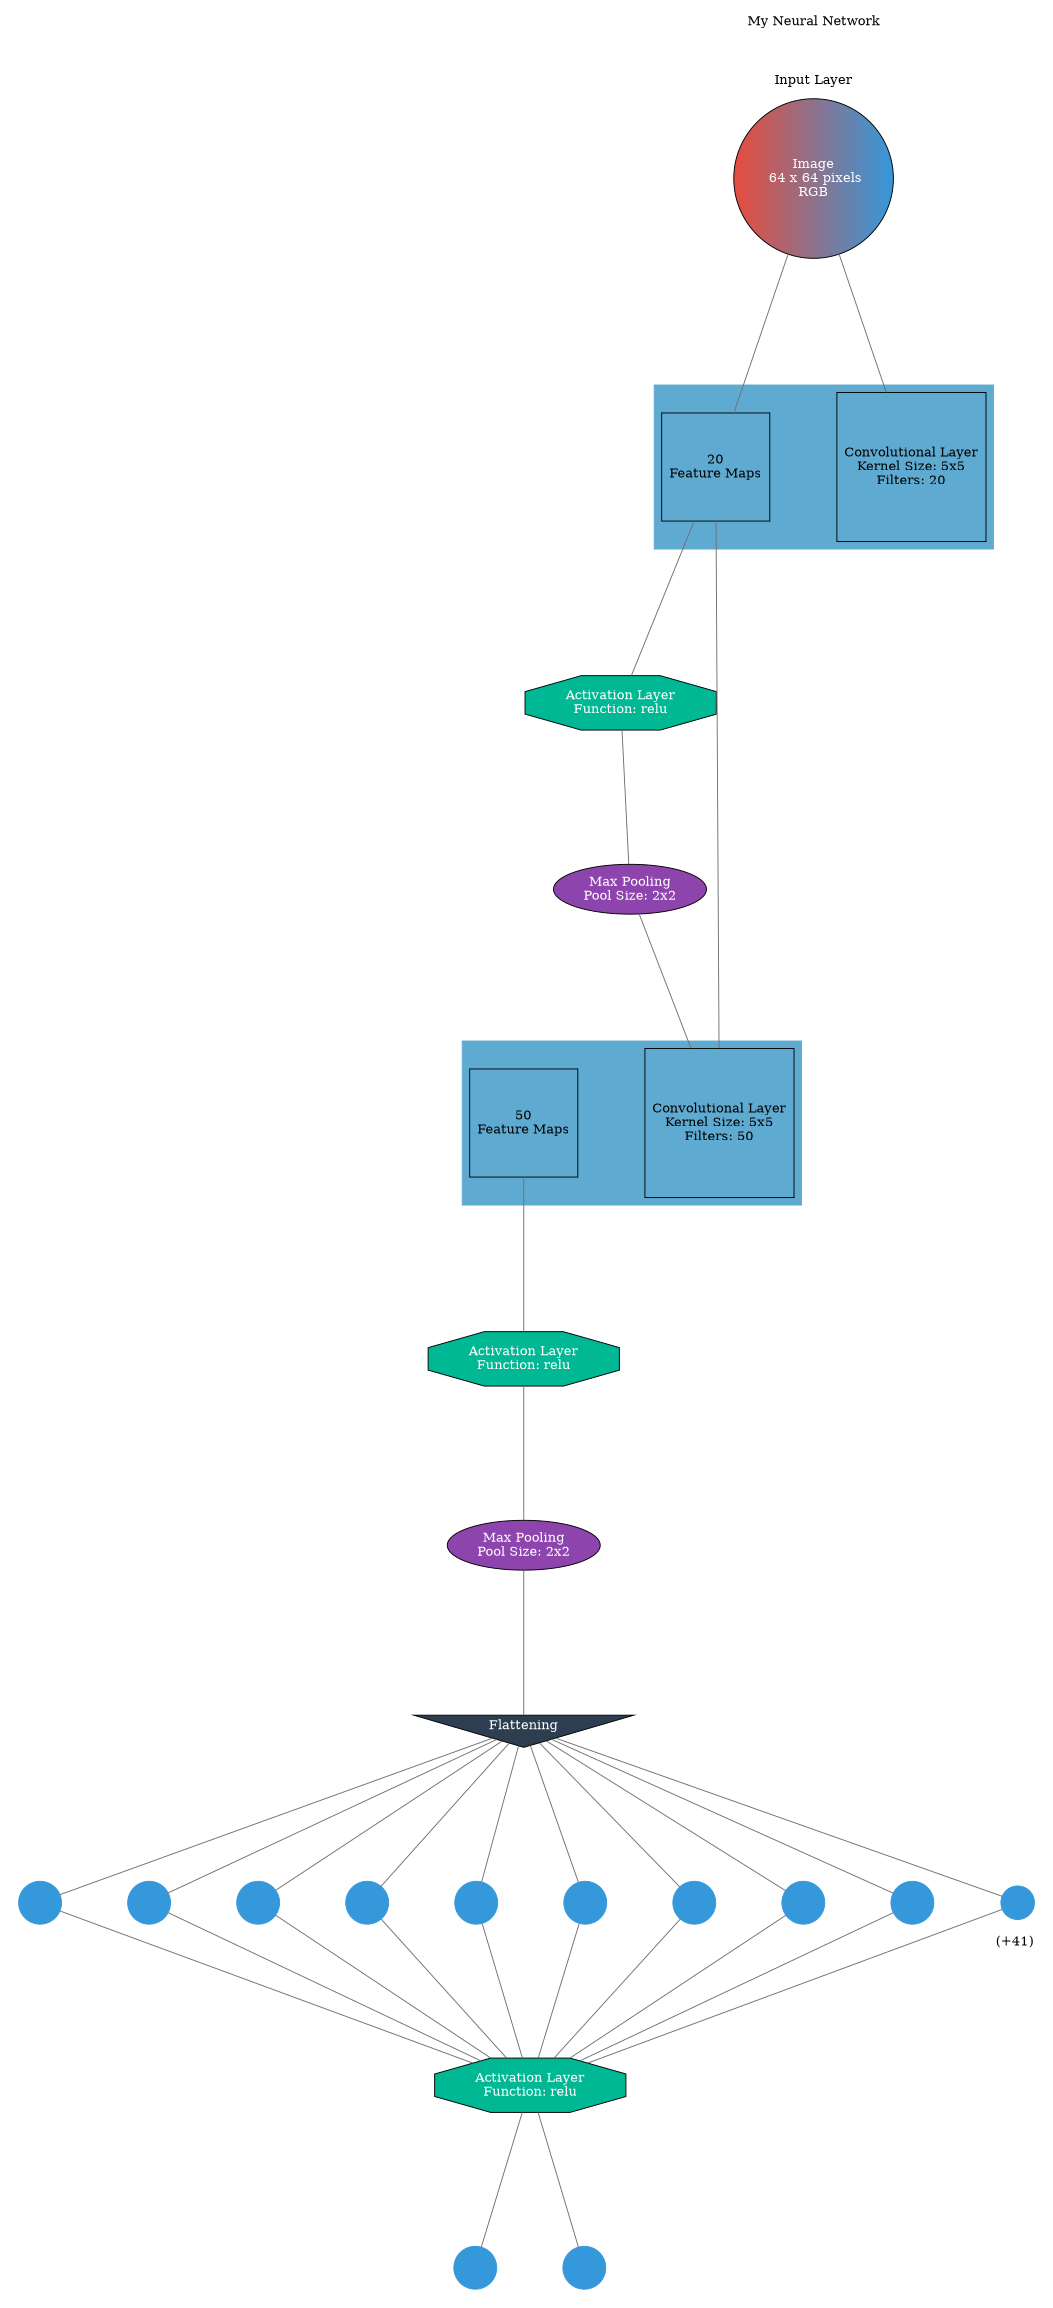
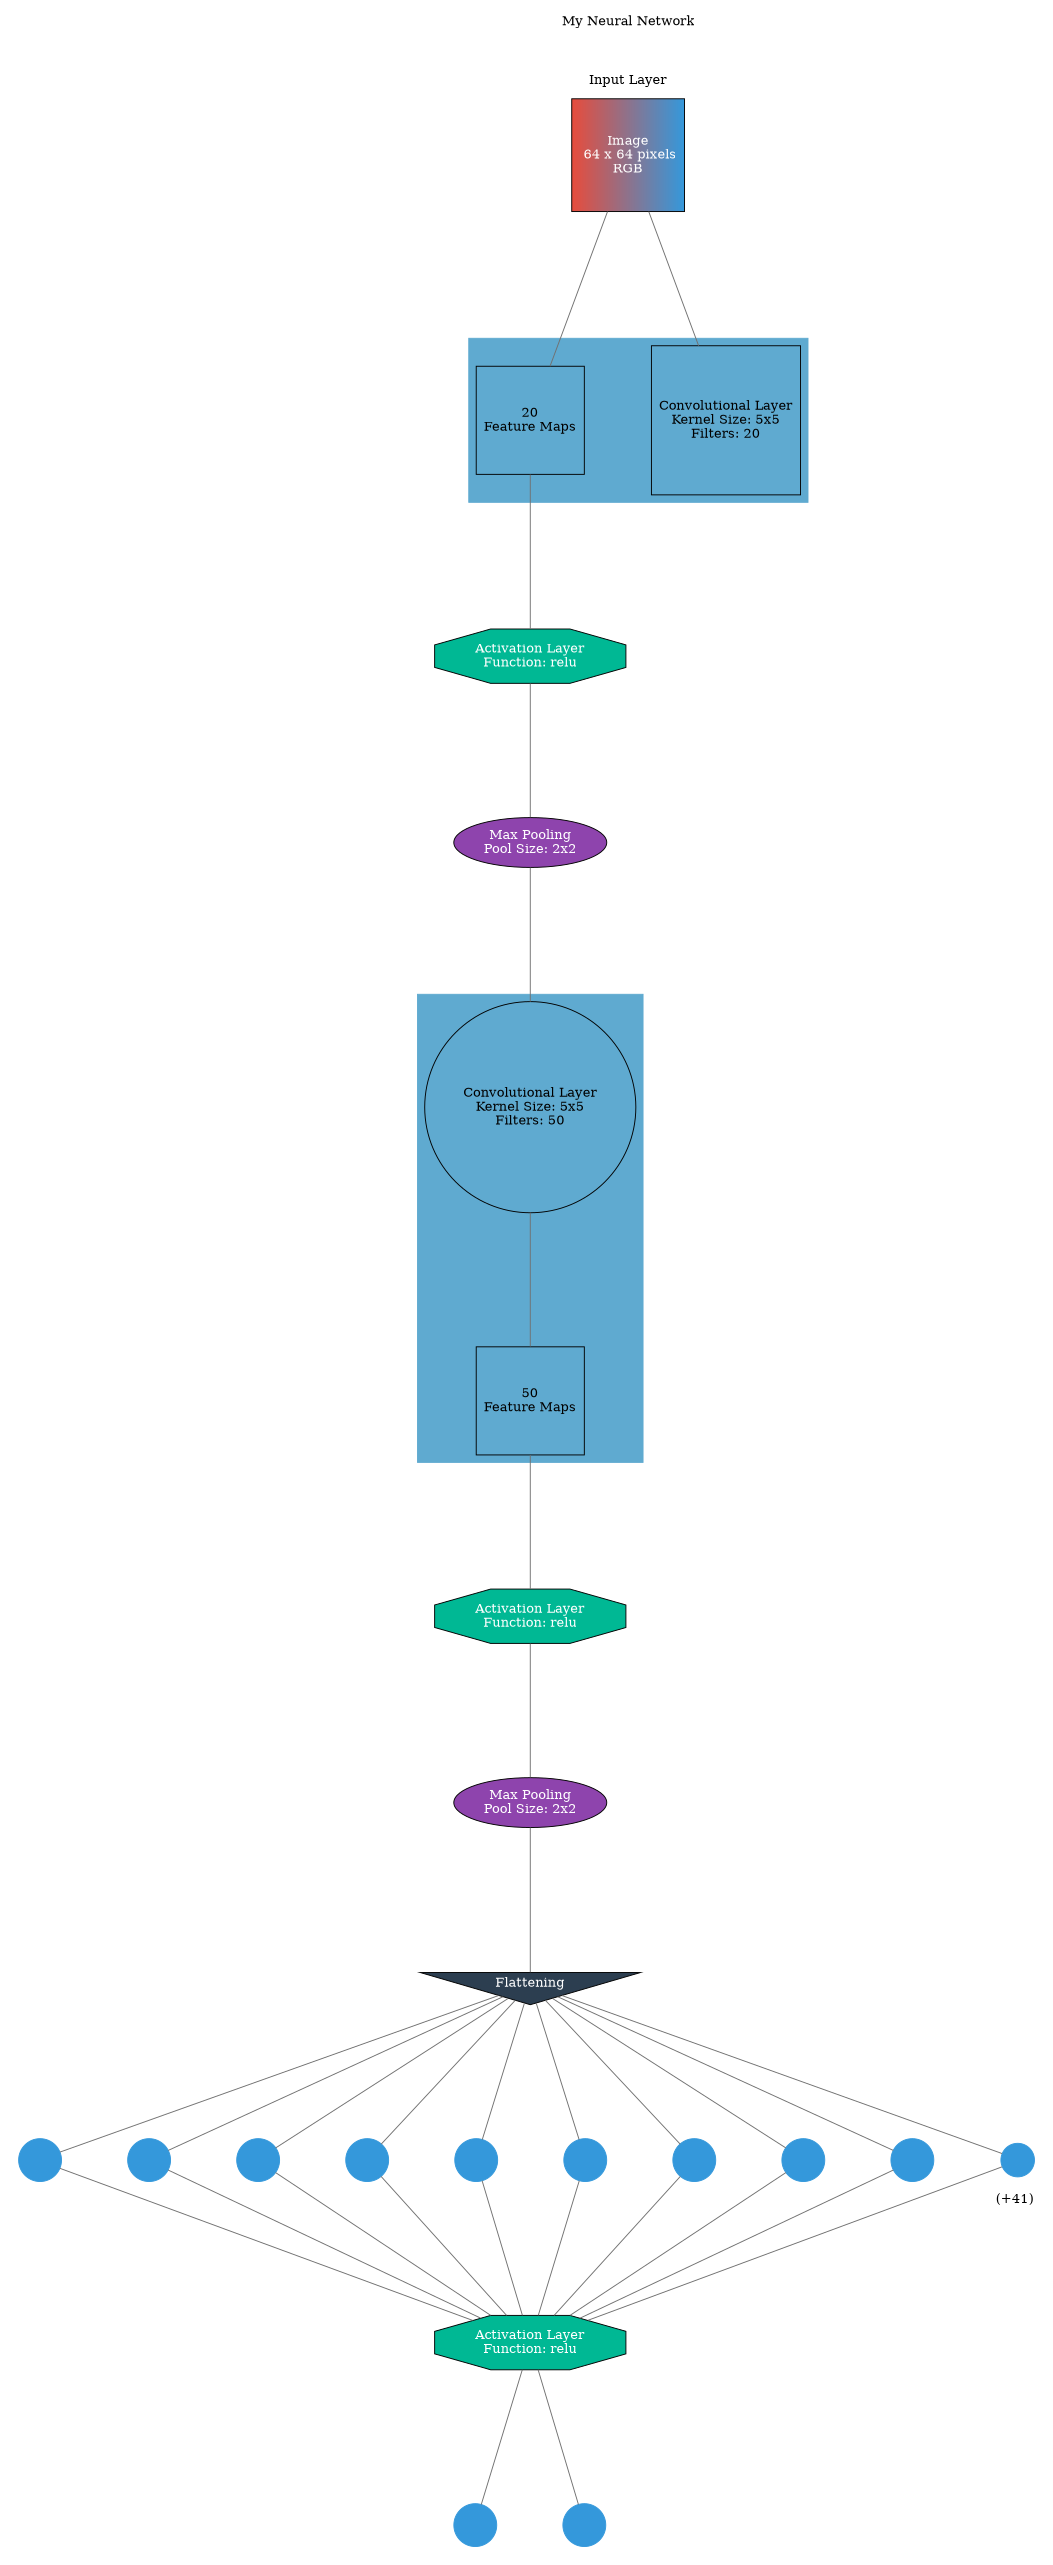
(814, 179) -> (628, 155)
(718, 785) -> (530, 1280)
(719, 1123) -> (530, 1107)
